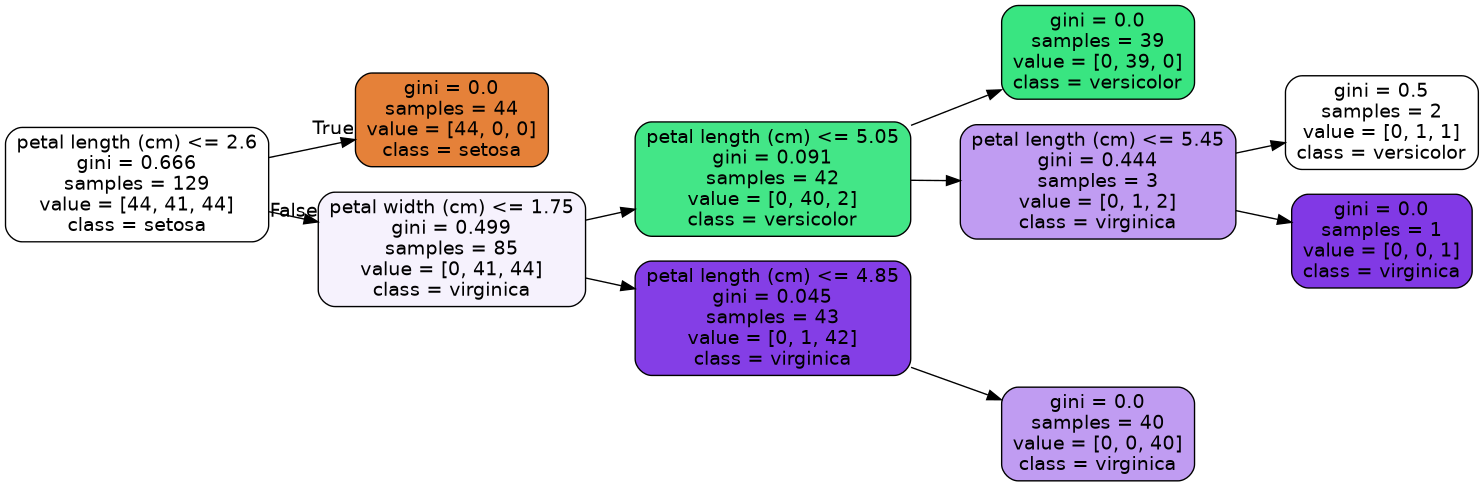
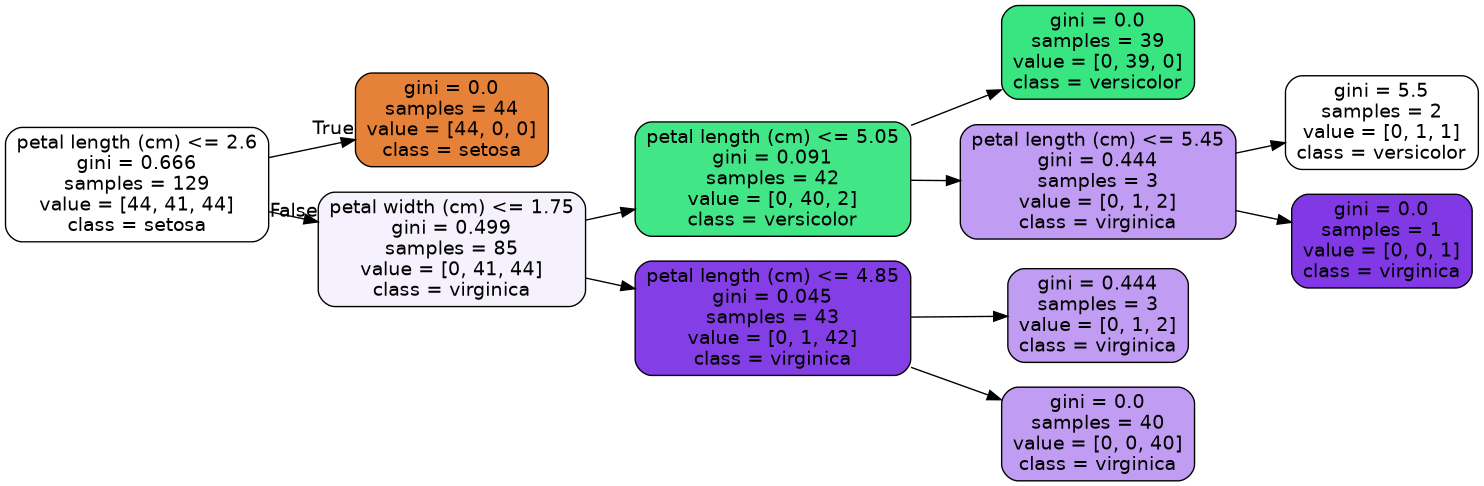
(1382, 123) -> (1382, 123)
none -> (1098, 316)
